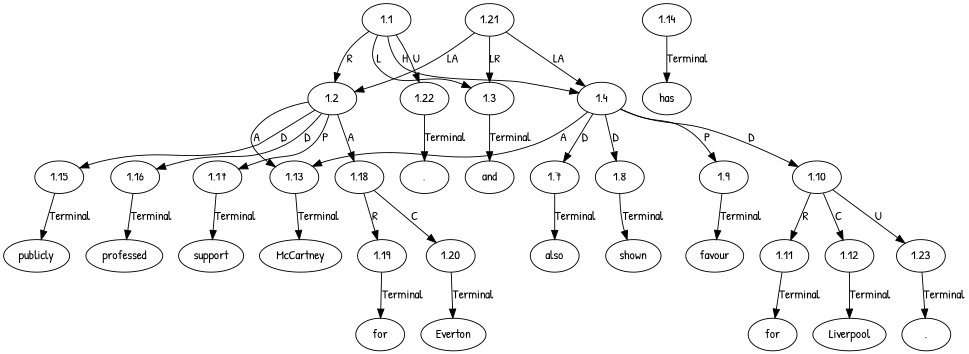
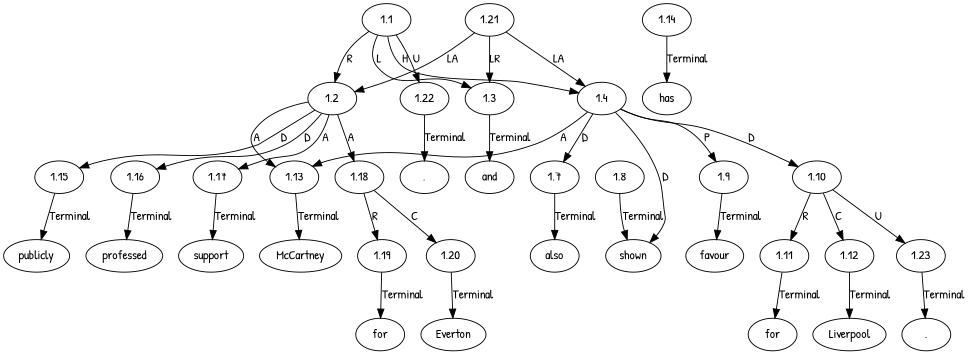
(610, 133) -> (656, 169)
(325, 138) -> (325, 138)
